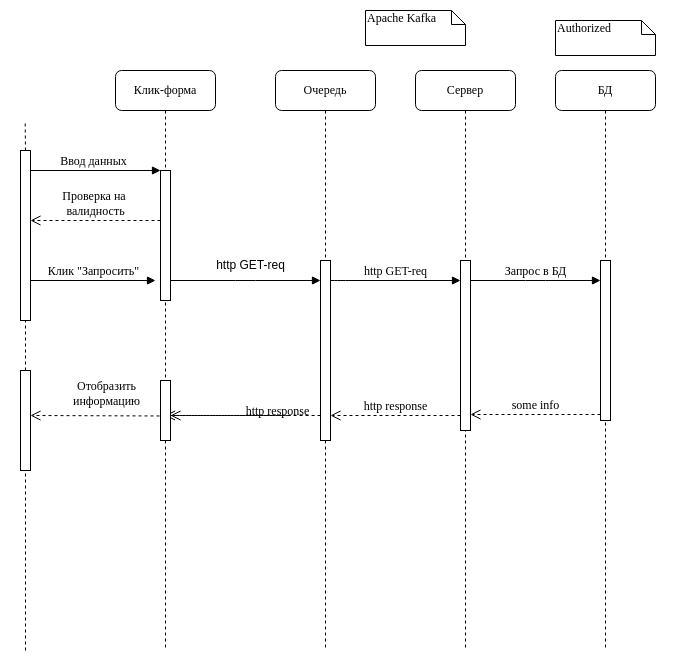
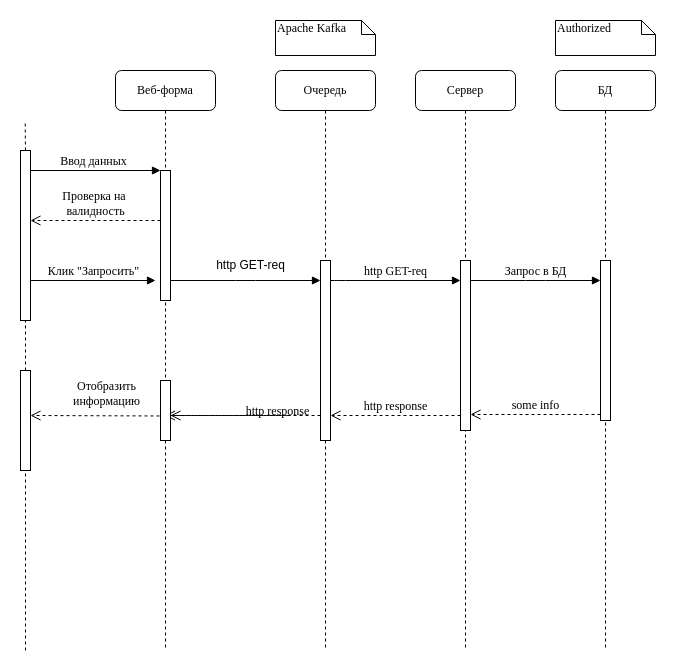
(416, 28) -> (326, 38)
(166, 91) -> (166, 91)
